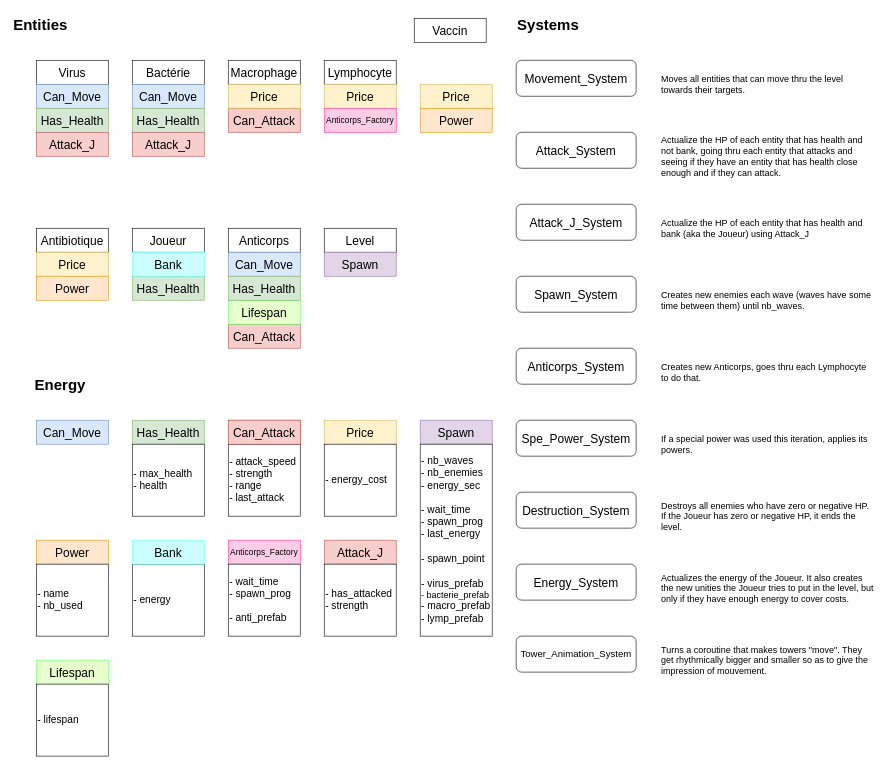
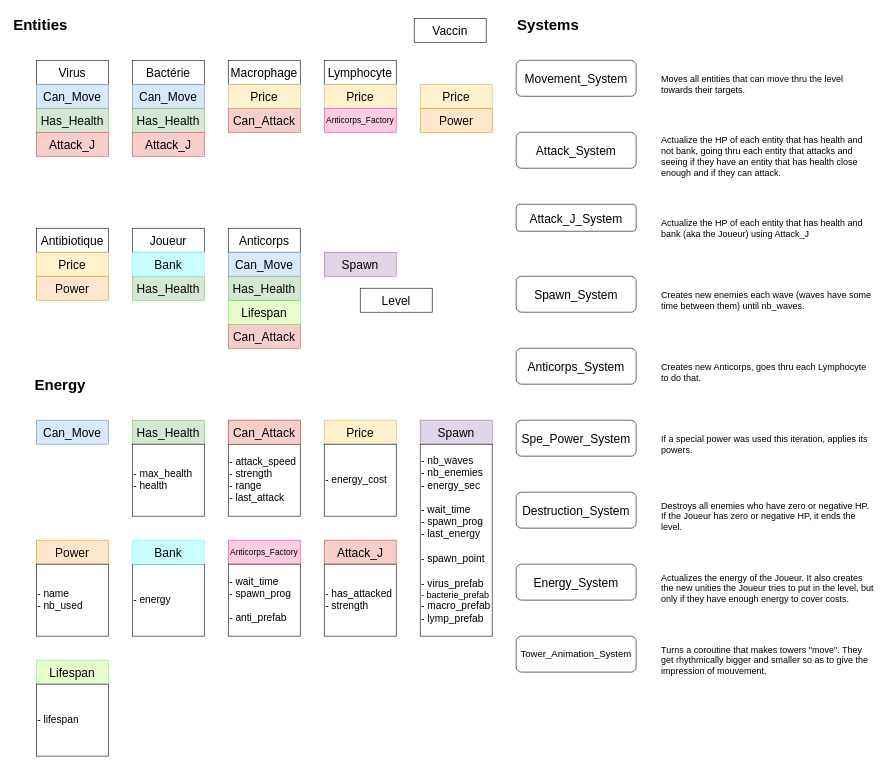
(576, 222) -> (576, 218)
(360, 240) -> (396, 300)
